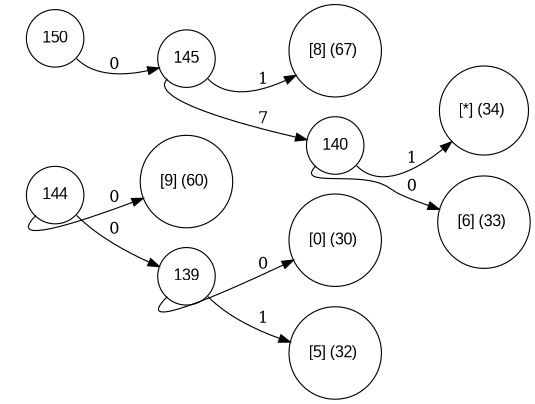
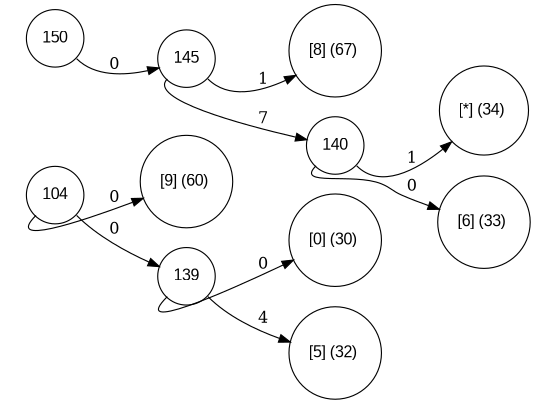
(55, 195) -> (55, 195)
(261, 319) -> (261, 319)
